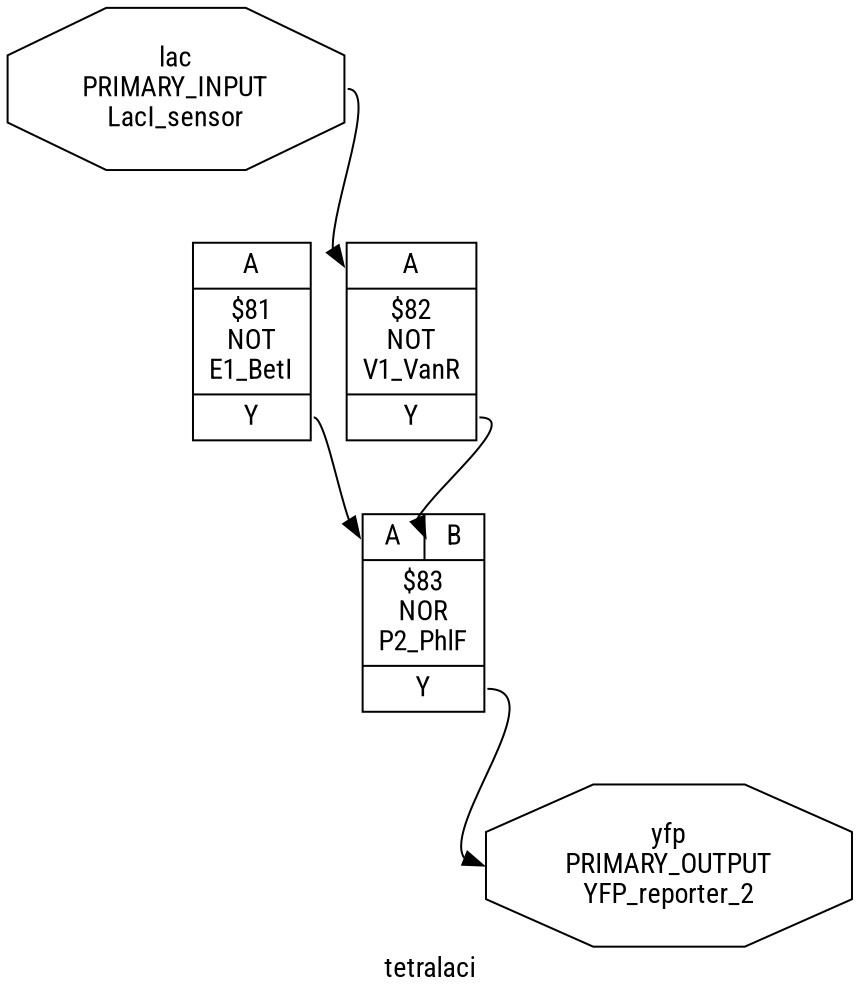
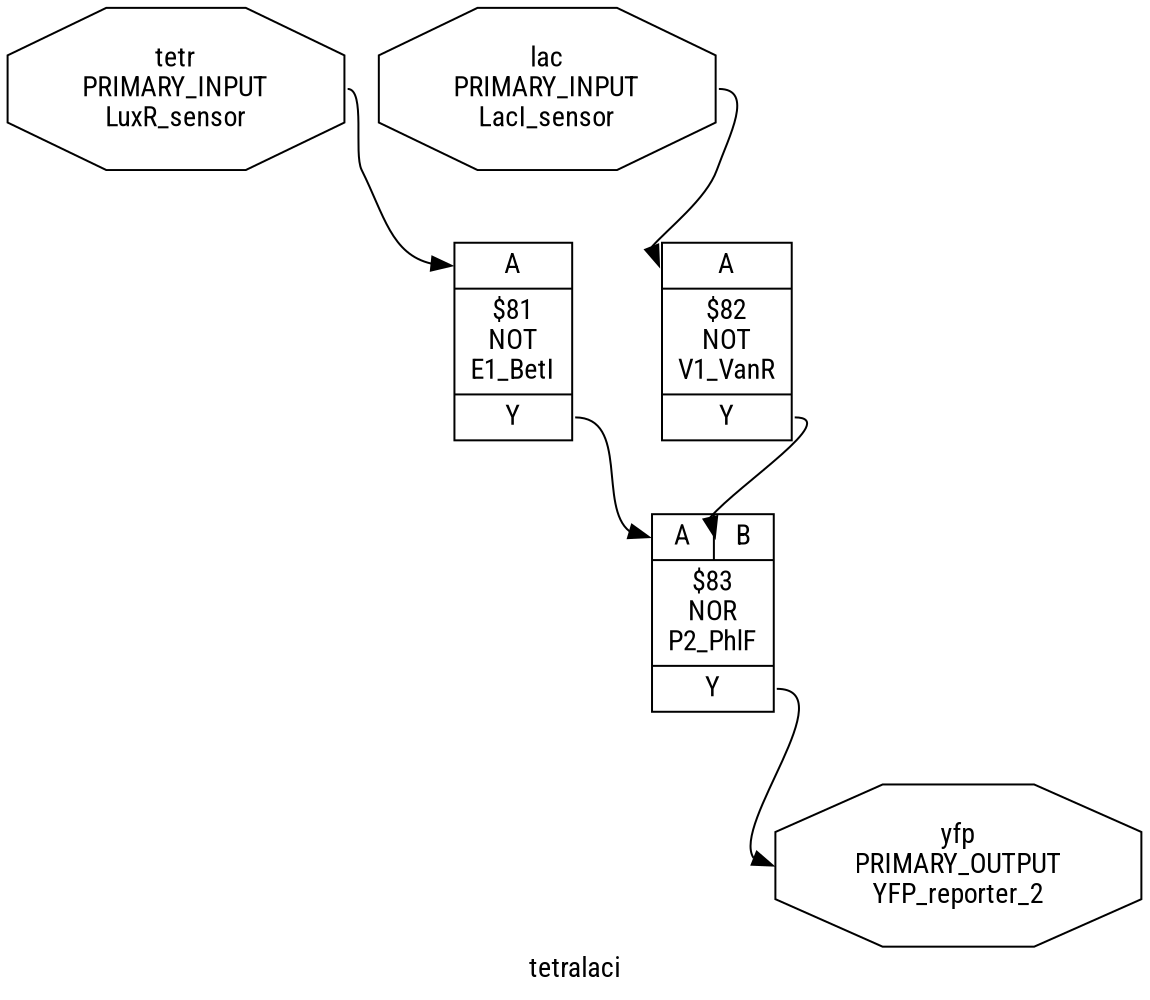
none -> (176, 89)
